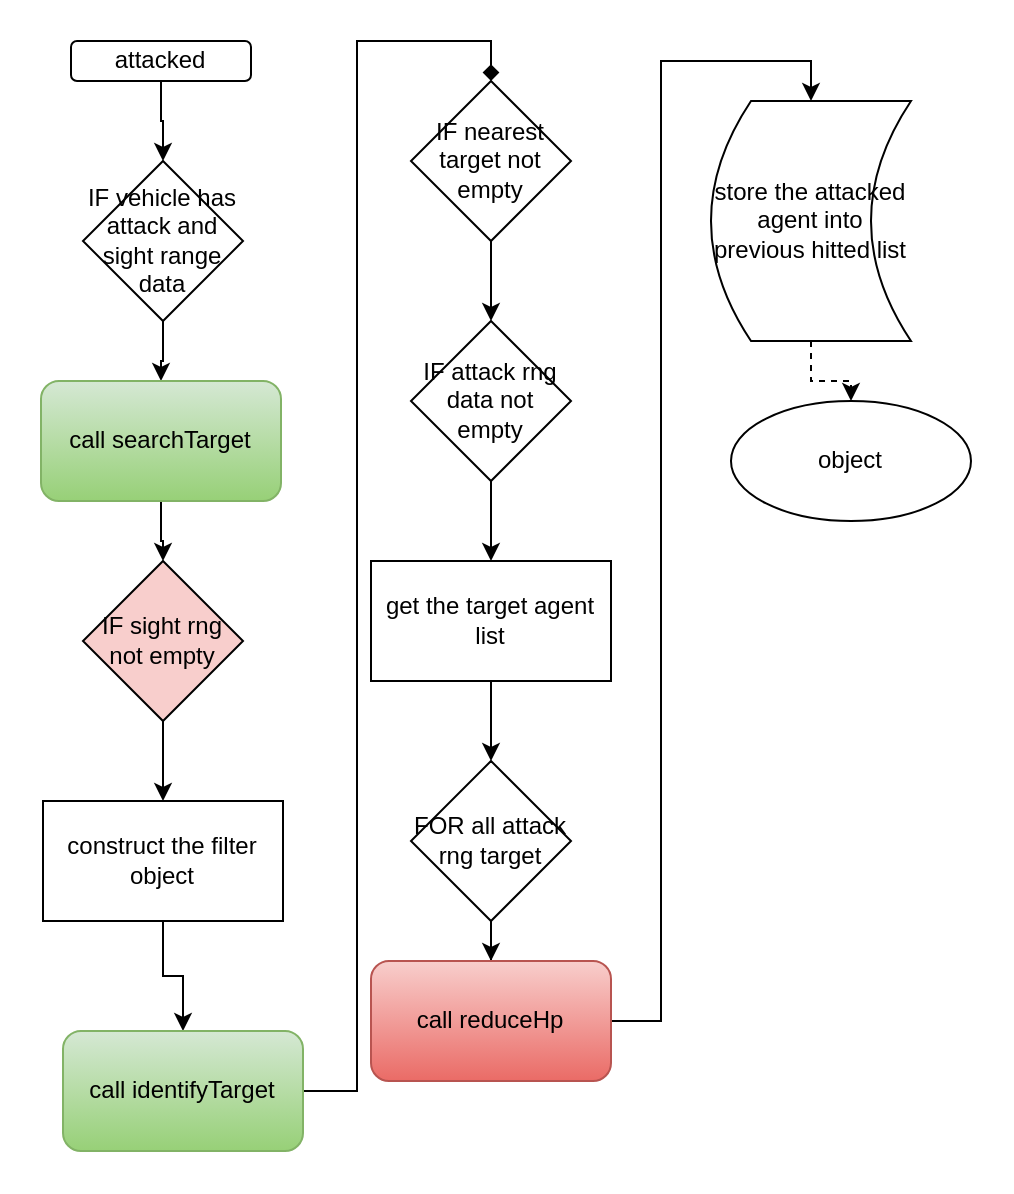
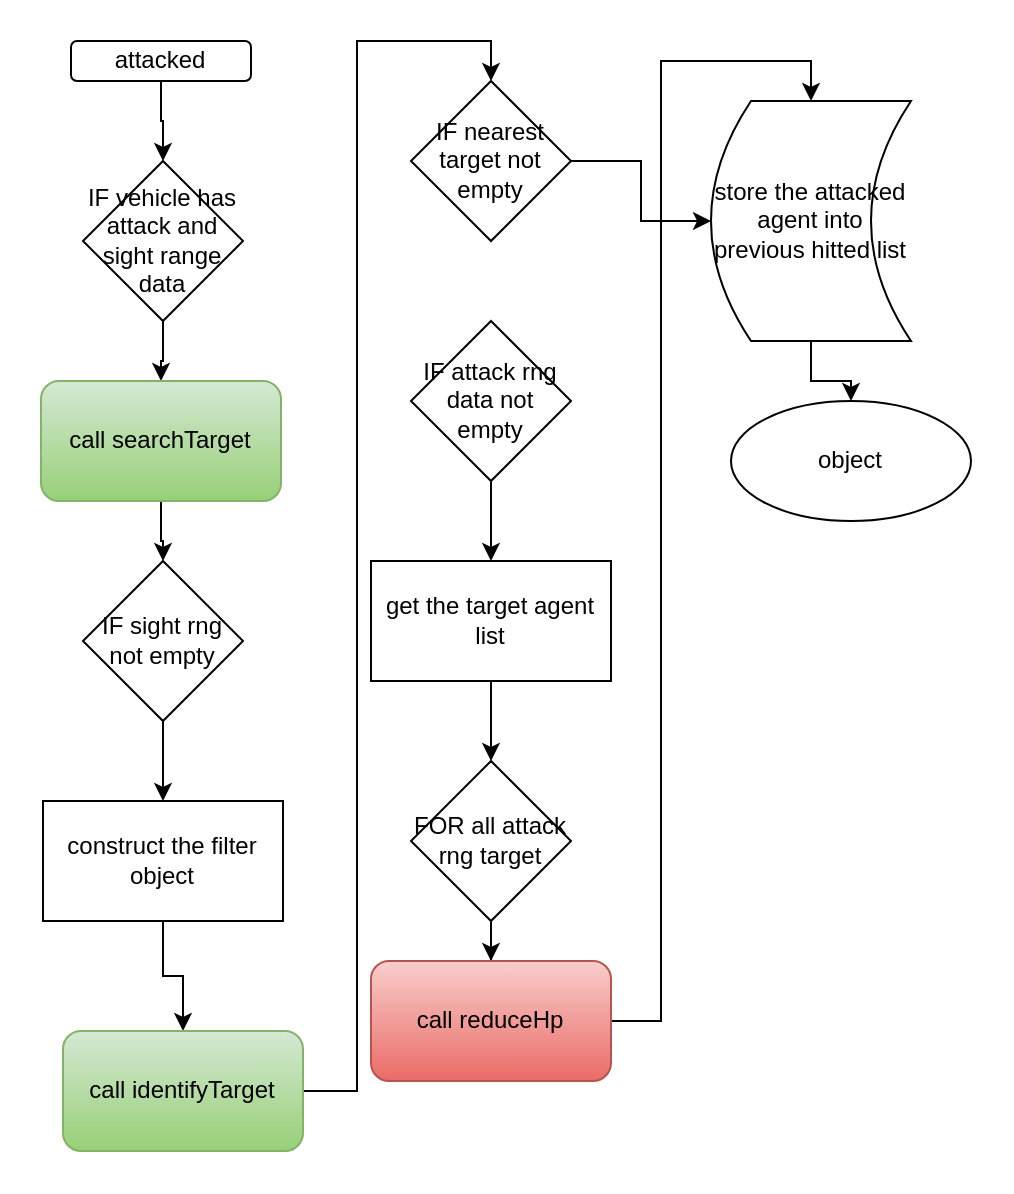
(491, 65) -> (491, 66)
(491, 274) -> (641, 184)
(815, 381) -> (815, 381)
(163, 641) -> (163, 641)
